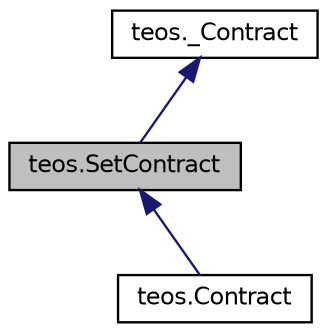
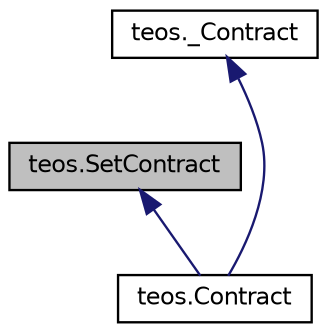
(163, 110) -> (264, 178)
